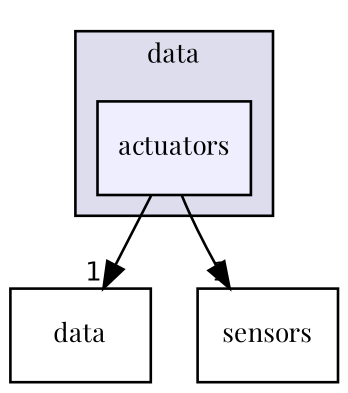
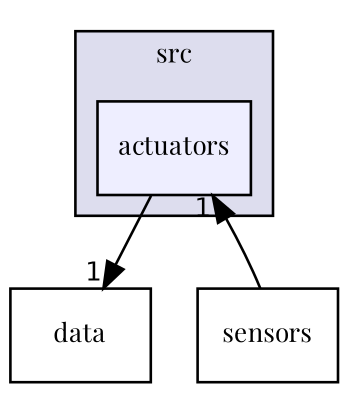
(174, 56) -> (174, 56)
(199, 233) -> (244, 253)
